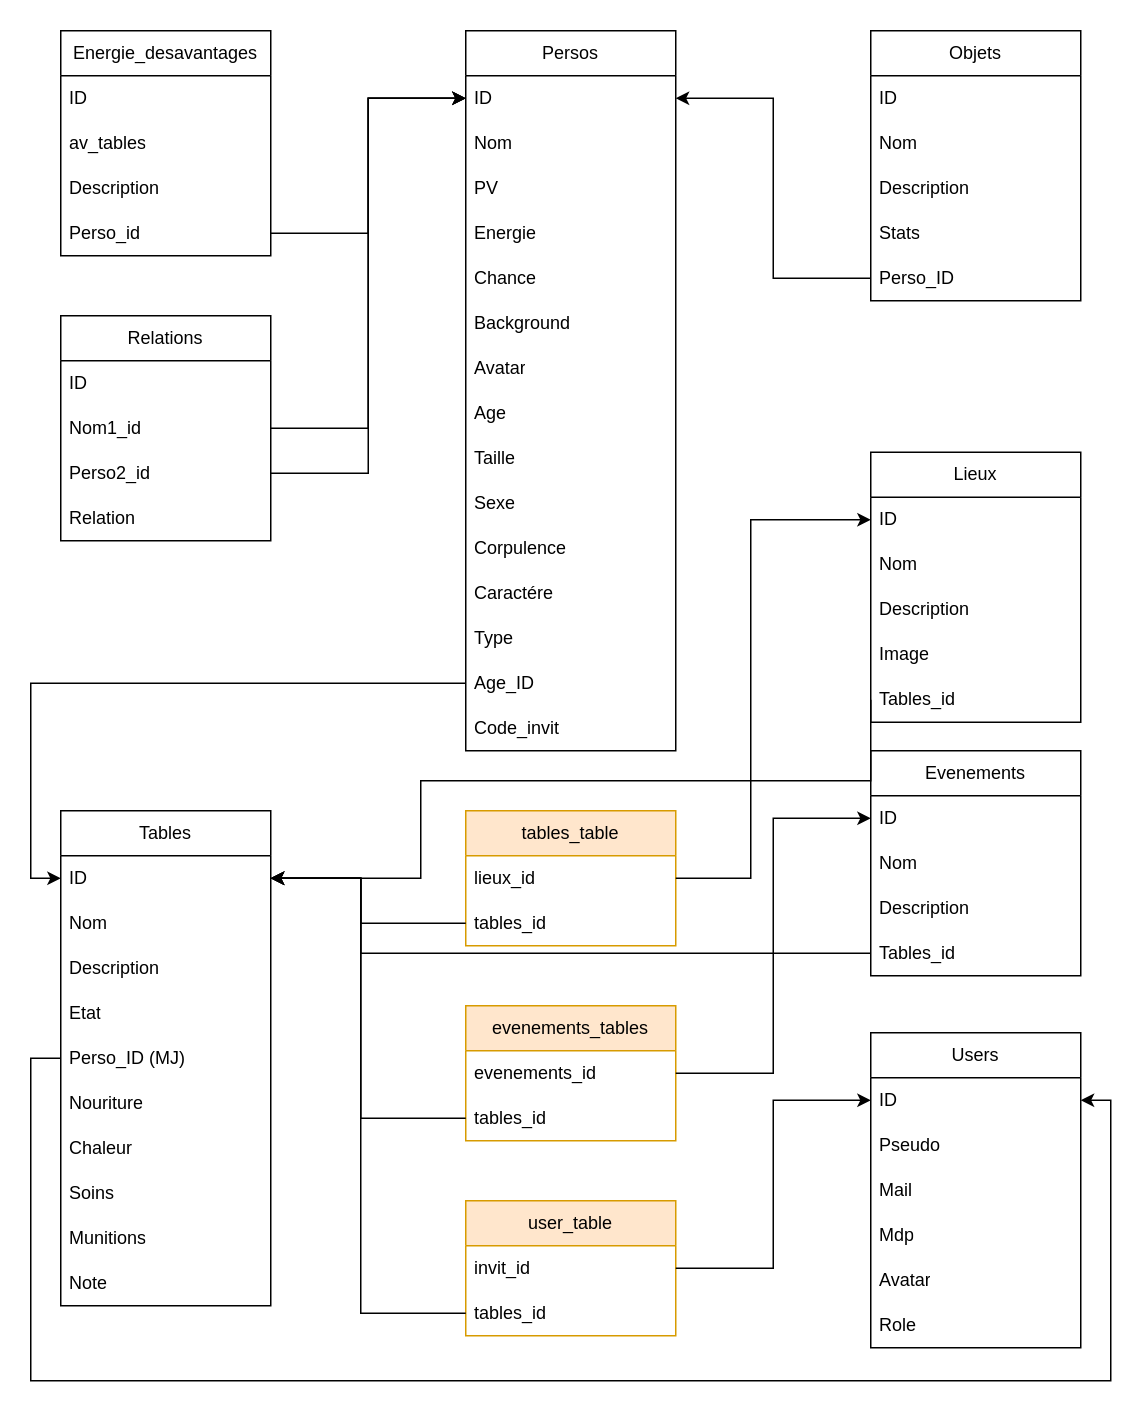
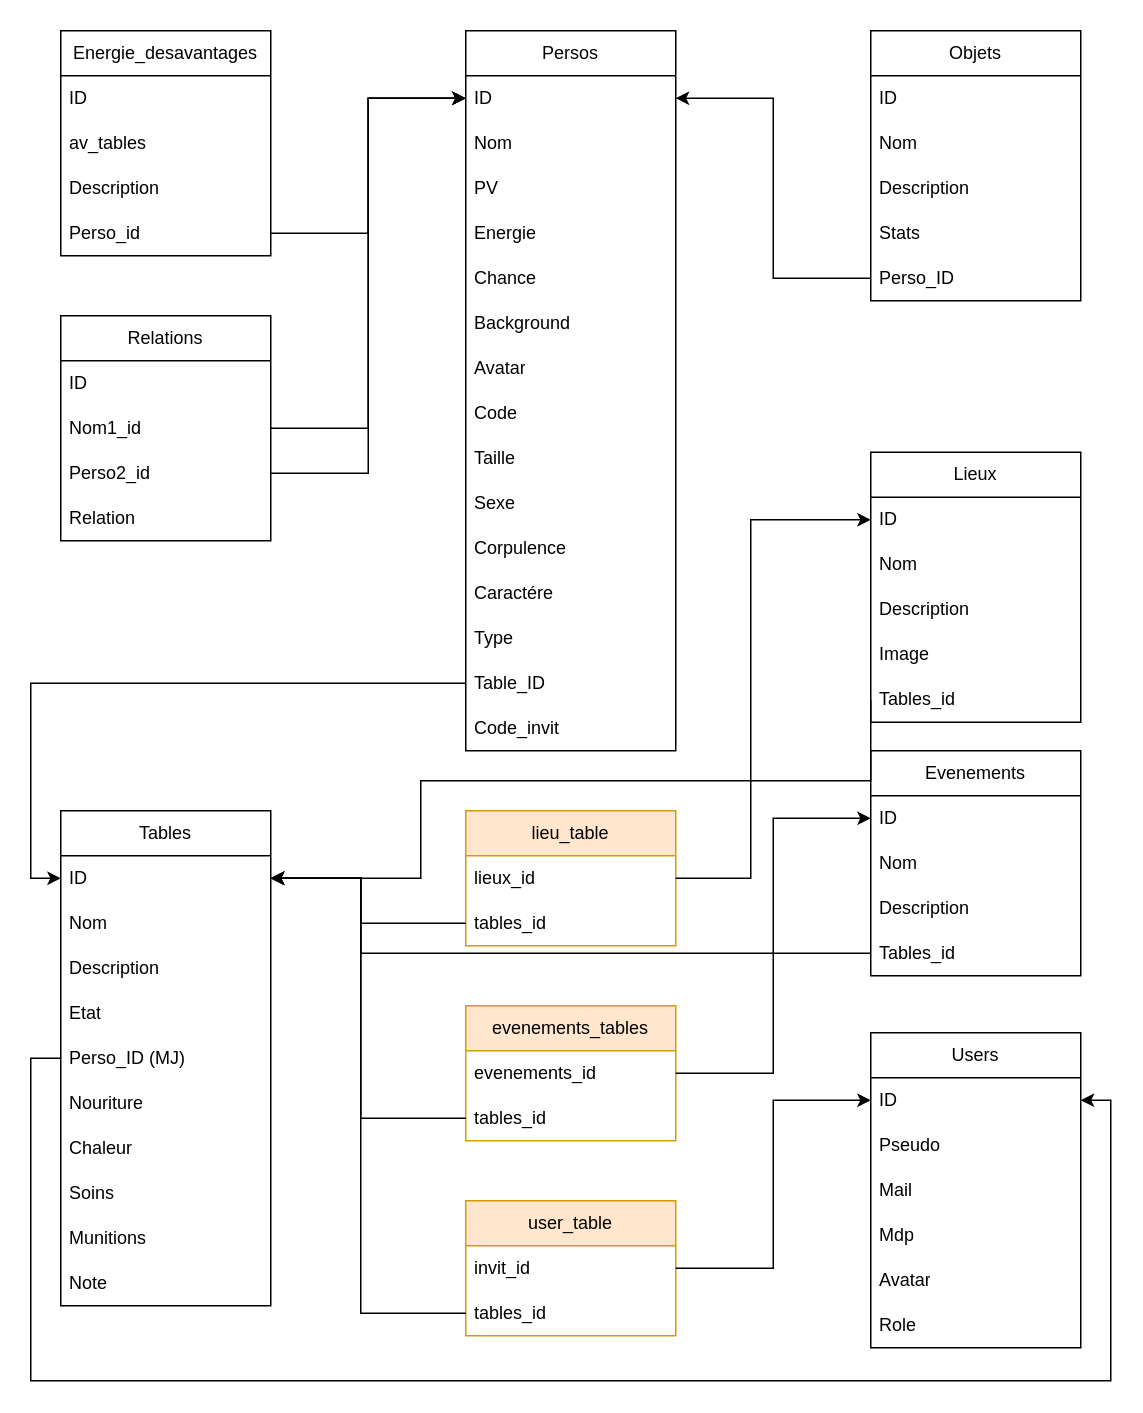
(490, 413) -> (495, 413)
(505, 683) -> (513, 683)
(571, 833) -> (571, 833)
